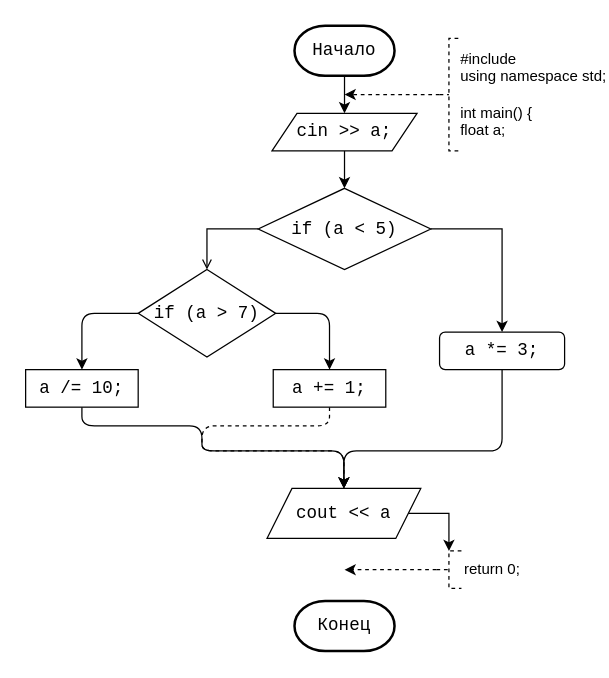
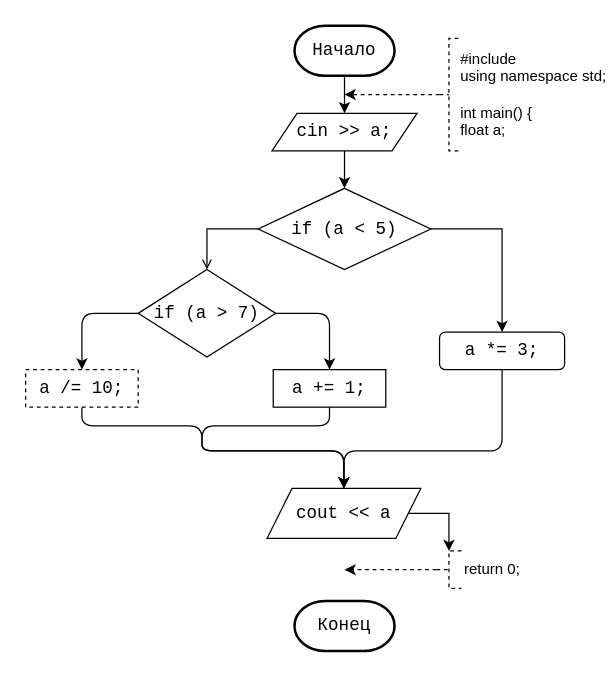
(82, 388) -> (82, 388)
(271, 426) -> (271, 426)
